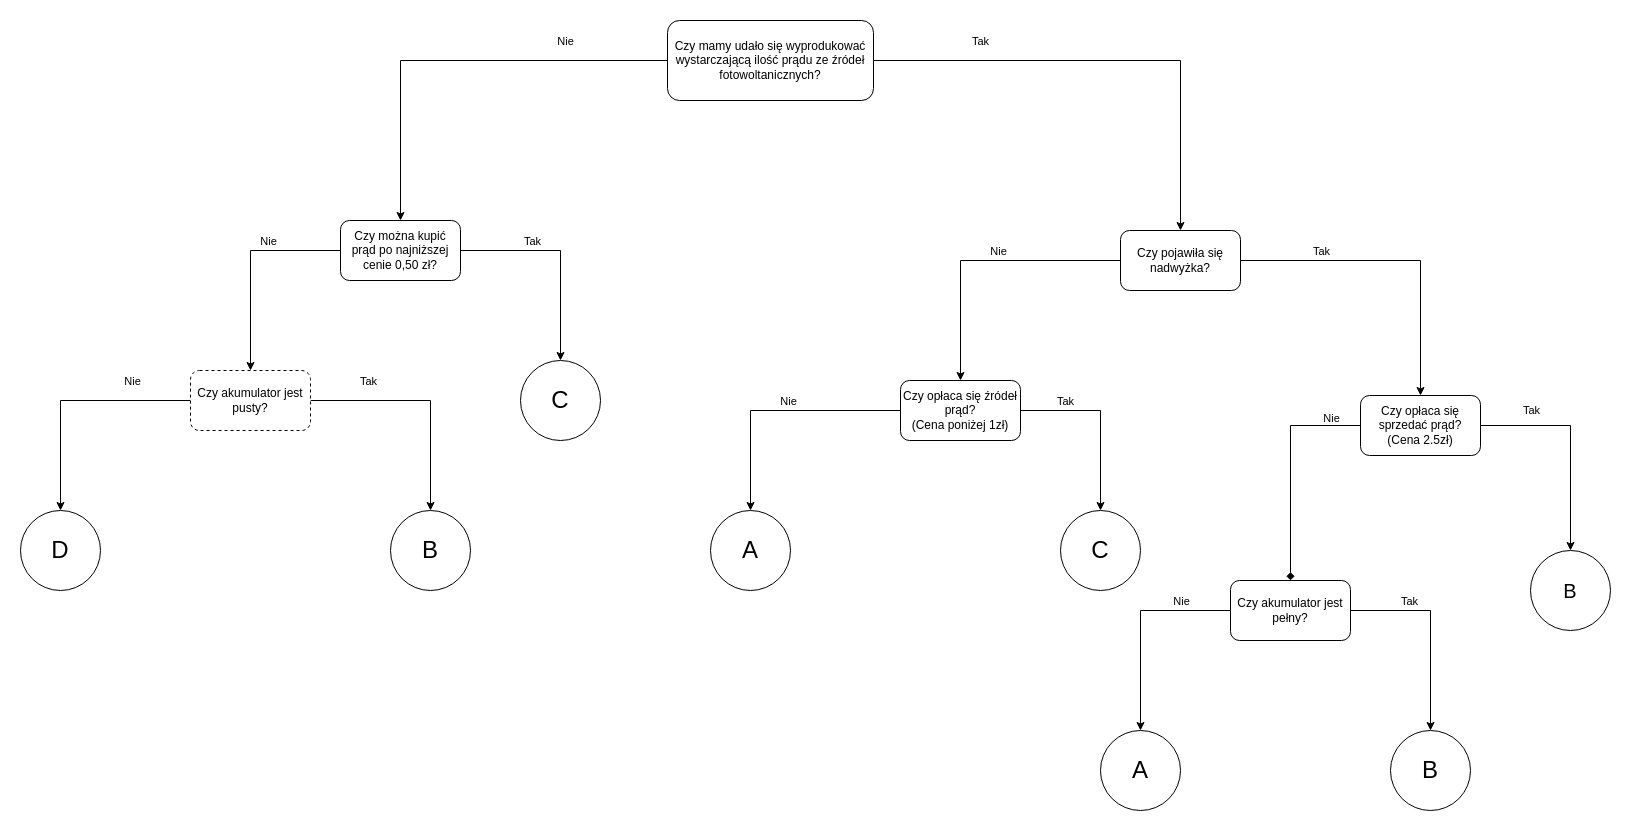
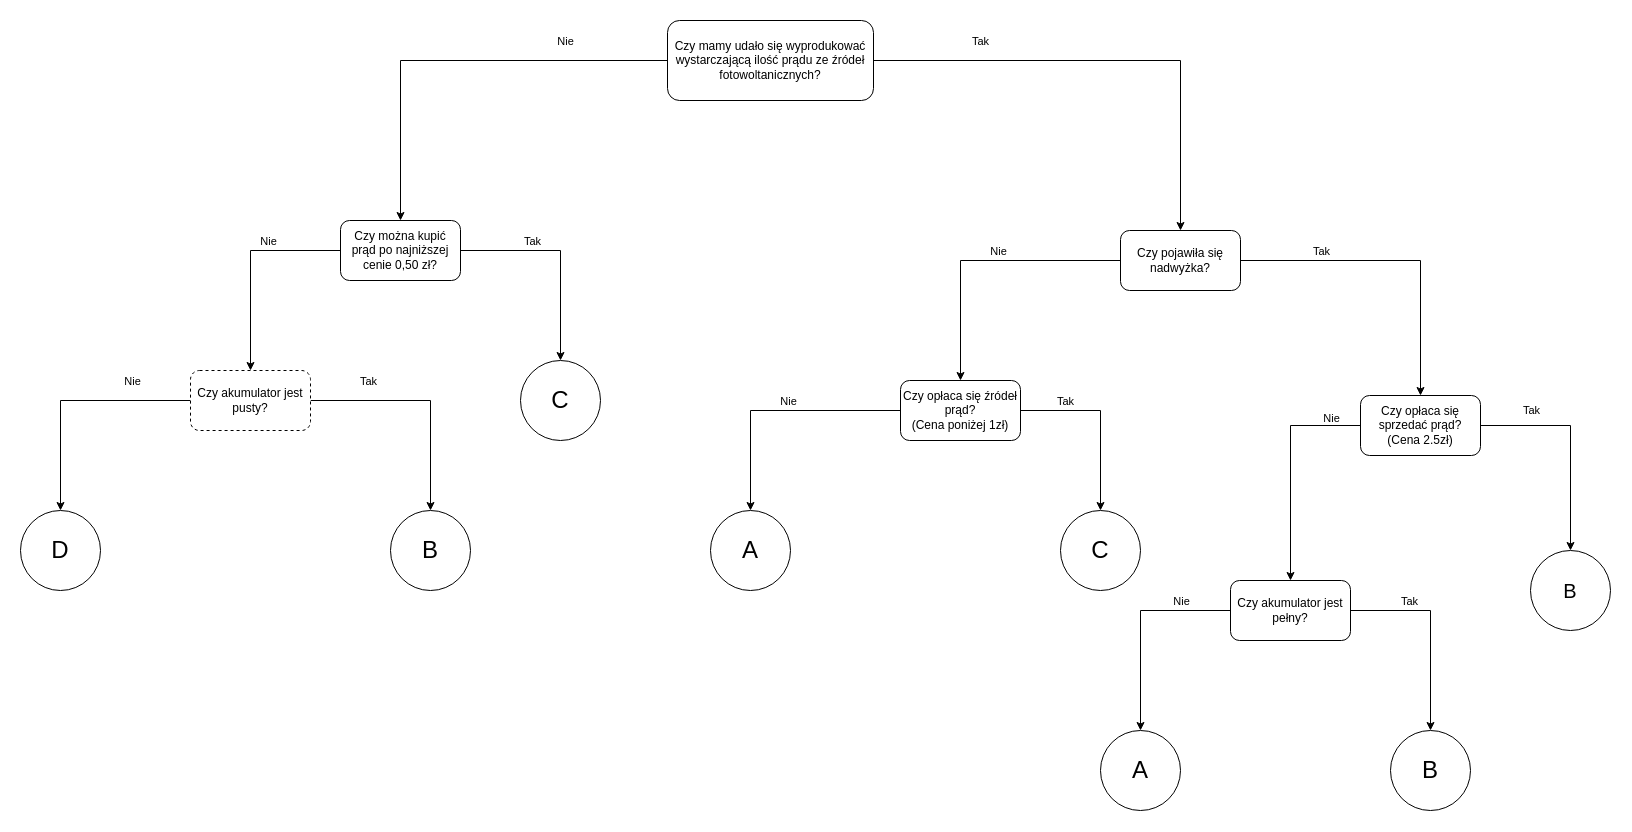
(1291, 572) -> (1291, 572)
